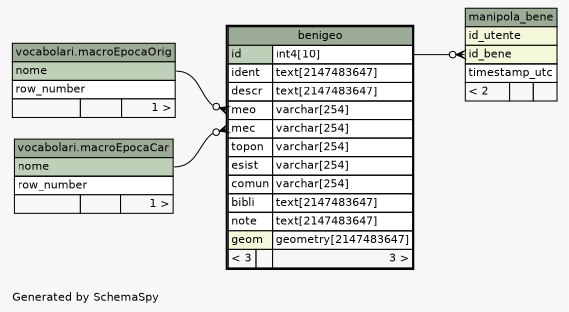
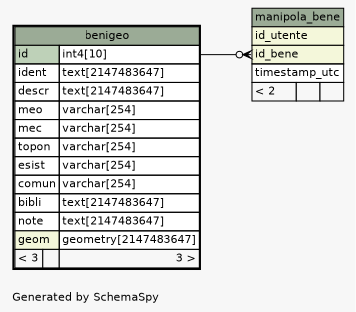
(94, 80) -> none
(94, 176) -> none
